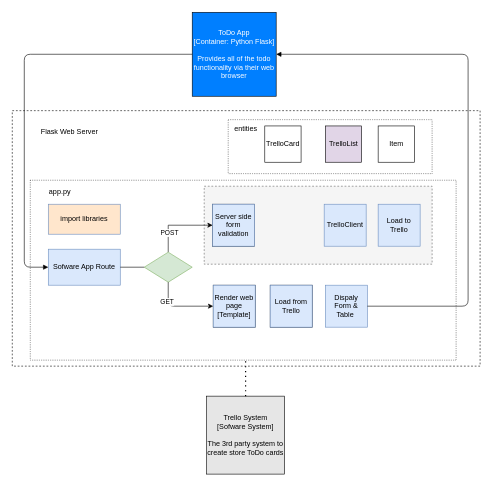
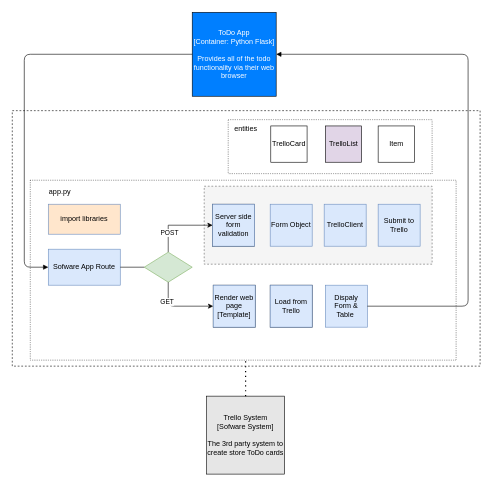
(69, 132) -> none
(283, 144) -> (289, 144)
none -> (291, 225)
(399, 225) -> (399, 225)
